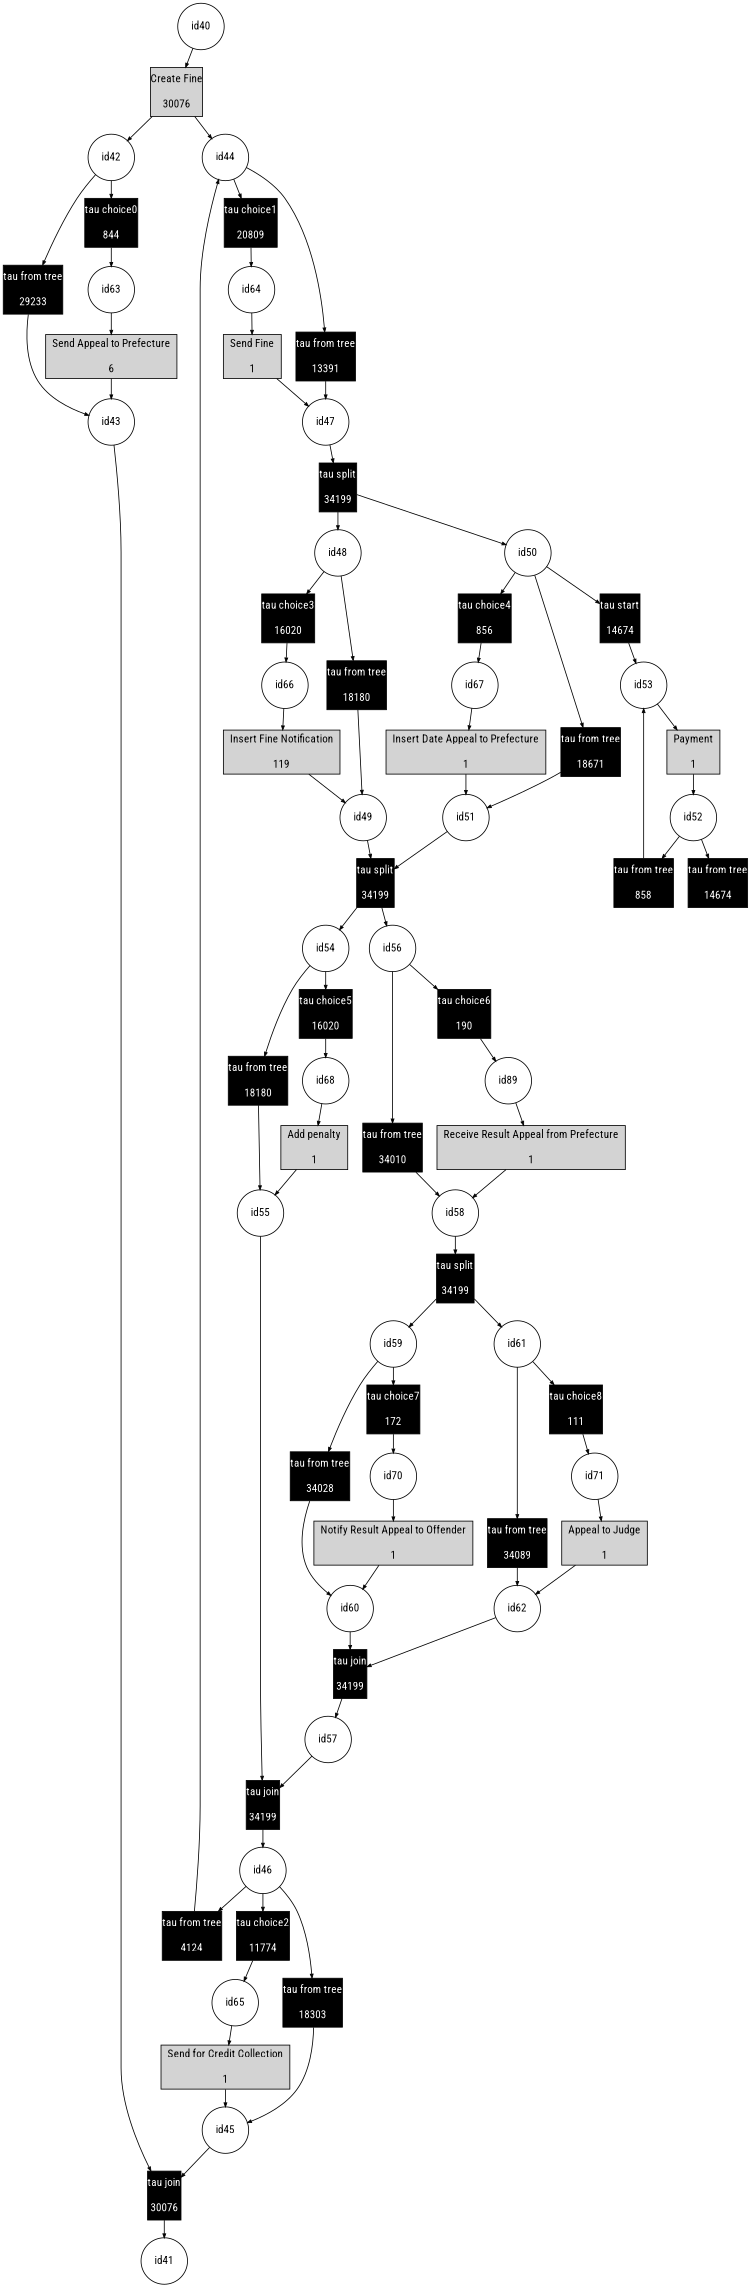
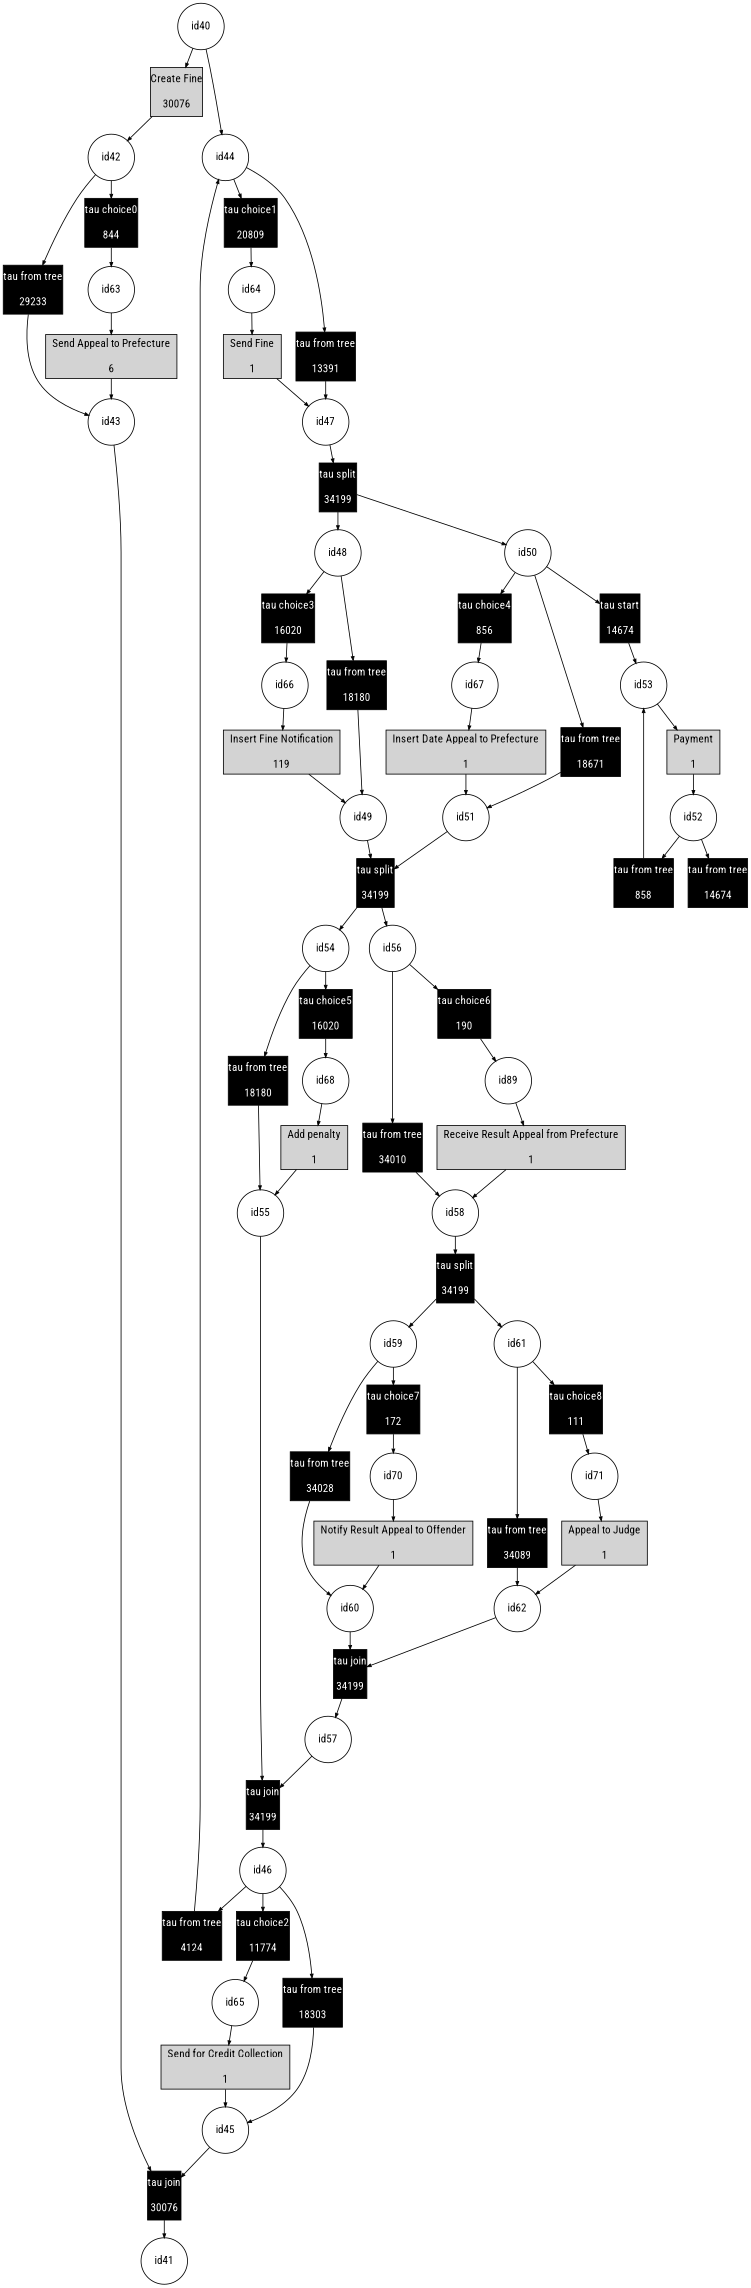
(202, 126) -> (214, 90)
